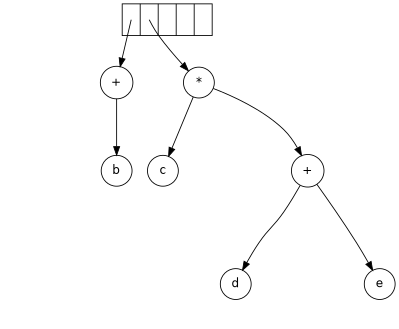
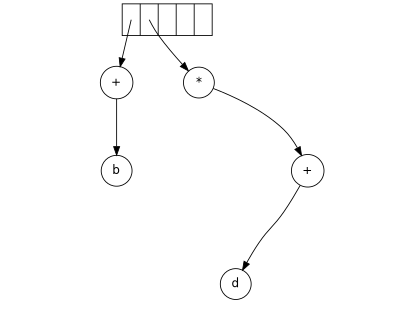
(163, 171) -> none
(380, 284) -> none
